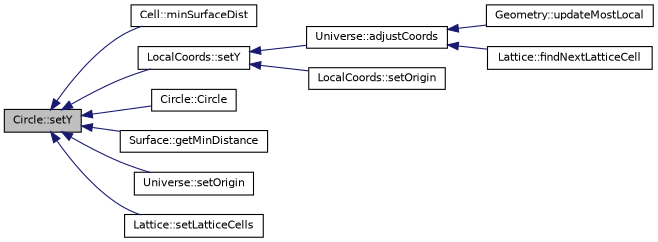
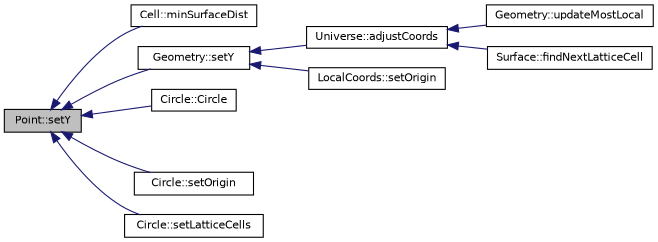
(194, 58) -> (194, 58)
(570, 58) -> (570, 58)
(43, 121) -> (43, 121)
(194, 141) -> none
(194, 184) -> (194, 184)
(194, 226) -> (194, 226)
